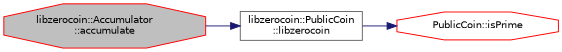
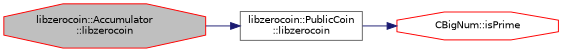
(105, 26) -> (105, 26)
(478, 26) -> (478, 26)
